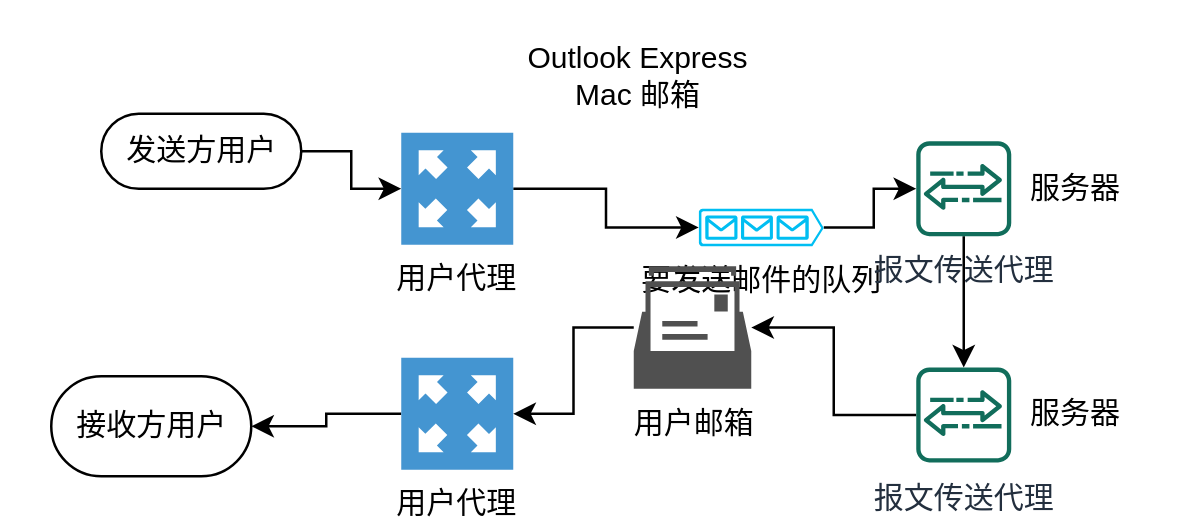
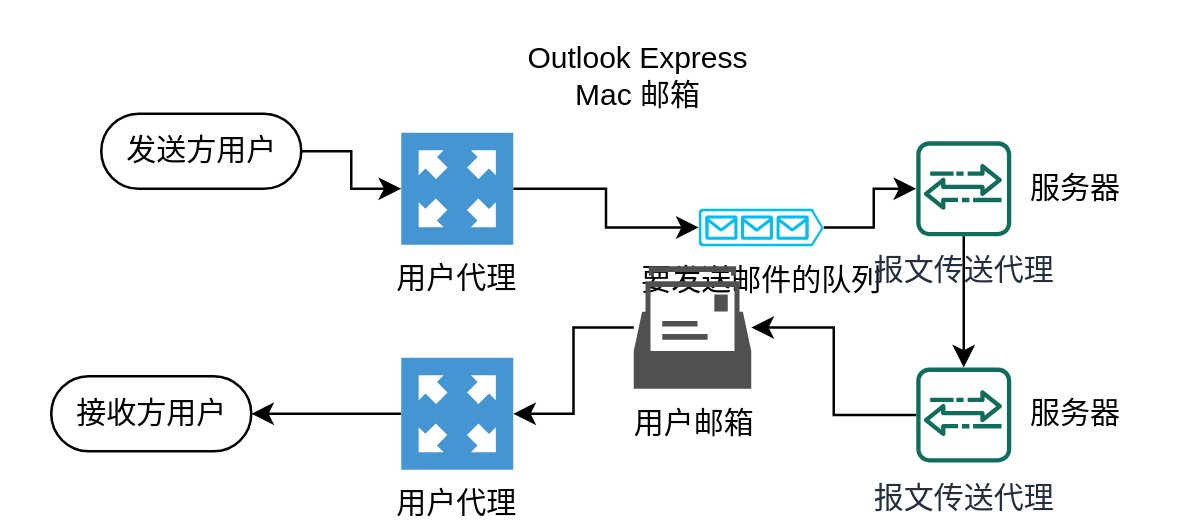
(151, 426) -> (151, 414)
